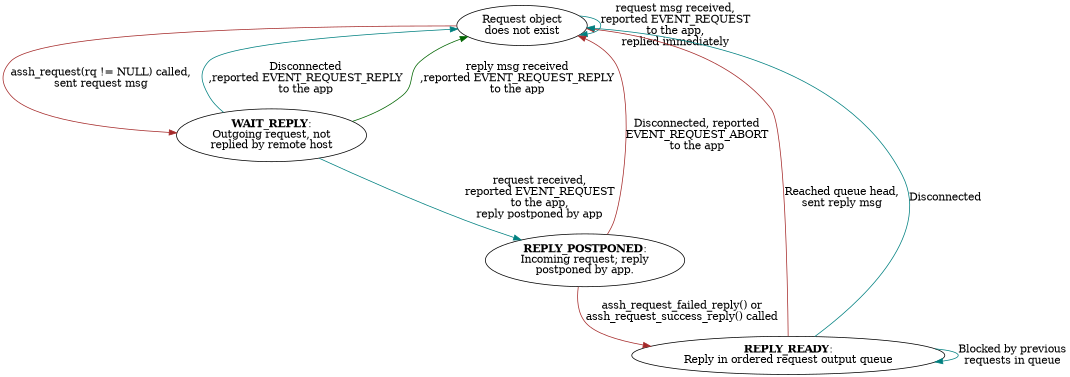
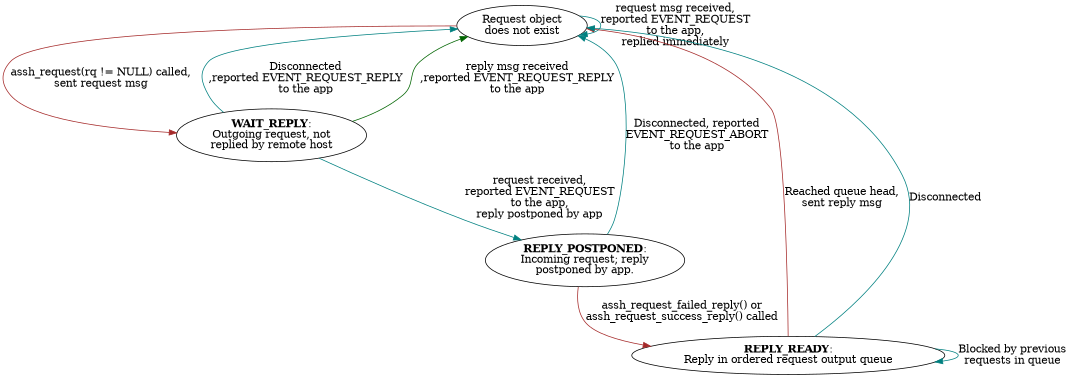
(626, 130) -> (626, 130)
